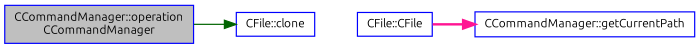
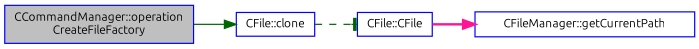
(99, 24) -> (99, 24)
none -> (333, 24)
(585, 24) -> (585, 24)
